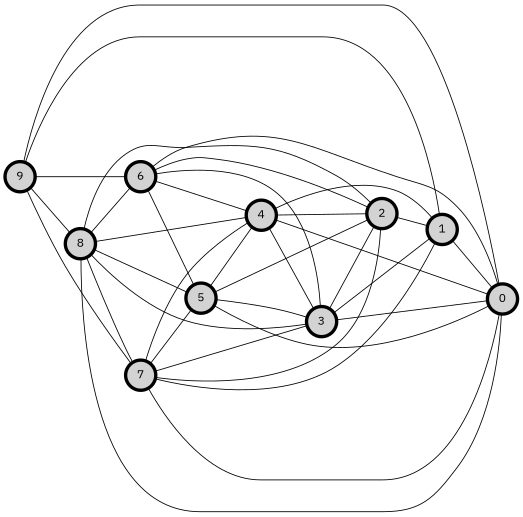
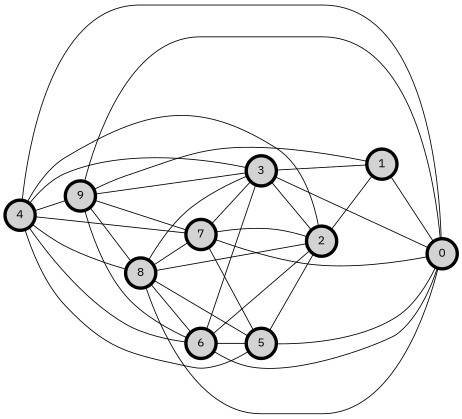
(361, 185) -> (50, 206)
(262, 306) -> (171, 183)
(324, 372) -> none
